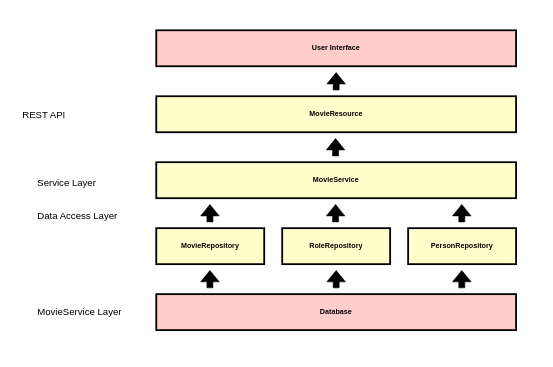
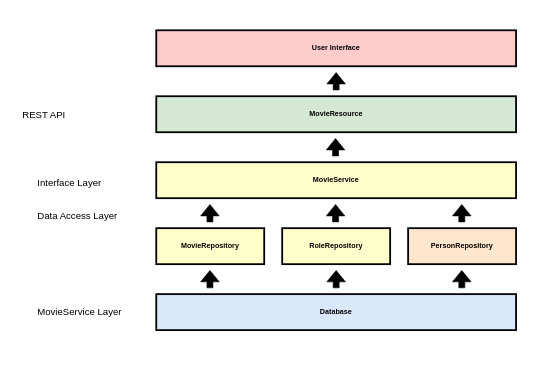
(336, 114) -> (336, 114)
(70, 183) -> (77, 183)
(462, 246) -> (462, 246)
(336, 312) -> (336, 312)
